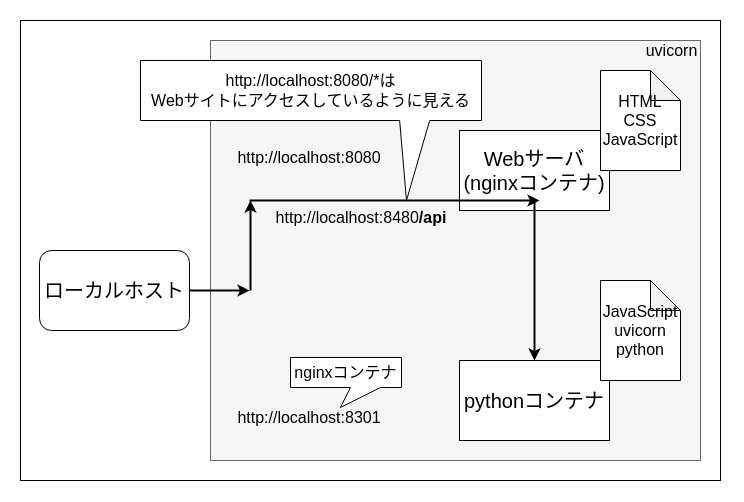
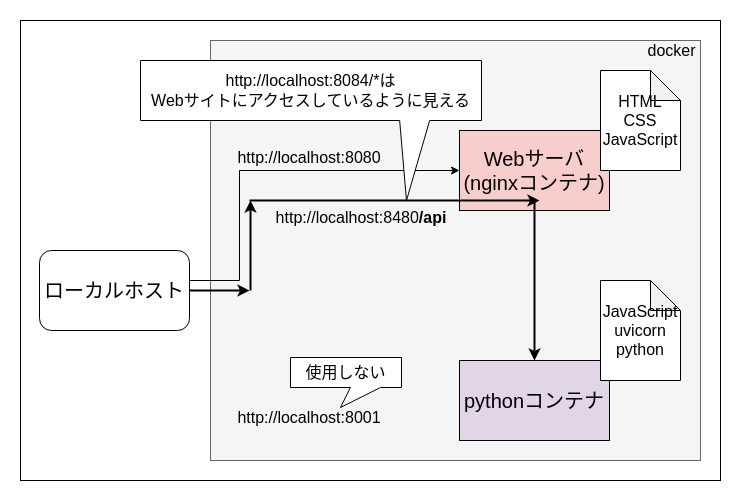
(672, 49) -> (672, 49)
(311, 91) -> (311, 91)
none -> (241, 171)
(535, 171) -> (535, 171)
(346, 373) -> (346, 373)
(535, 401) -> (535, 401)
(310, 416) -> (310, 416)
